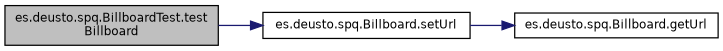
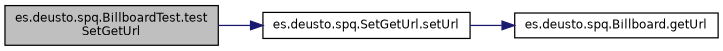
(112, 25) -> (112, 25)
(367, 25) -> (367, 25)
